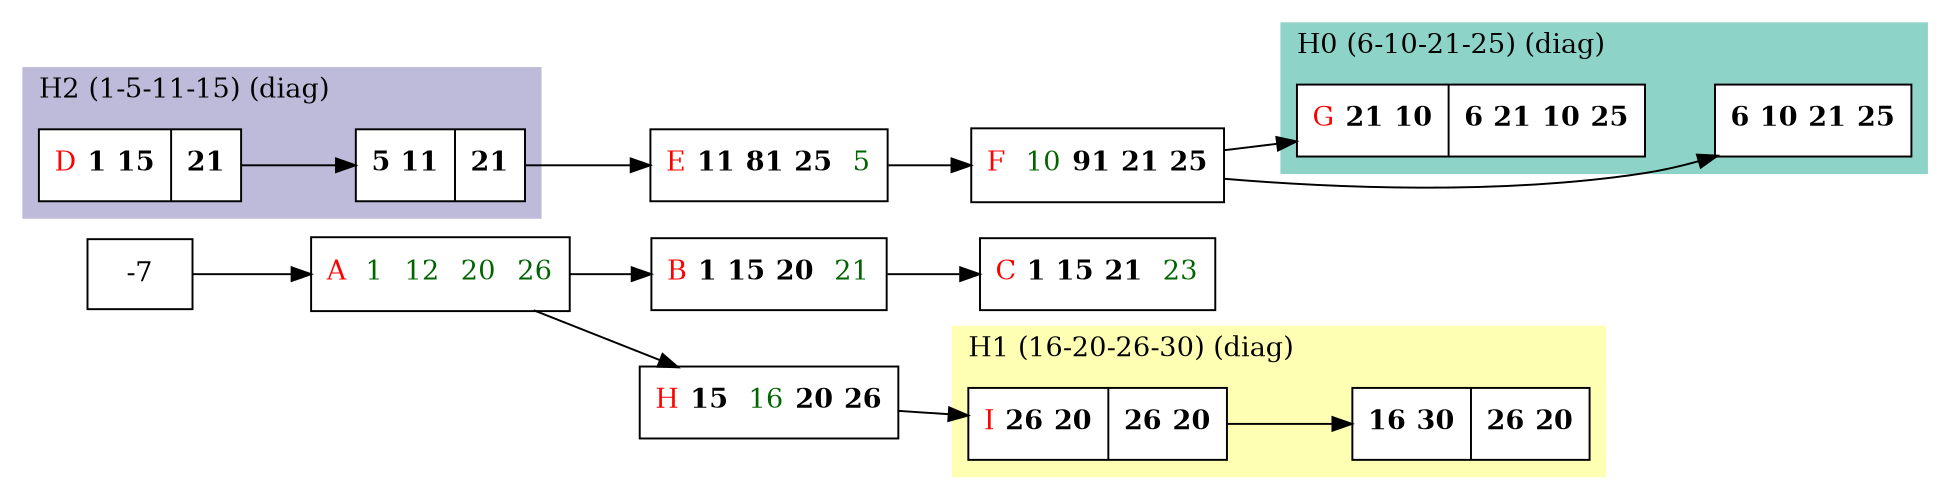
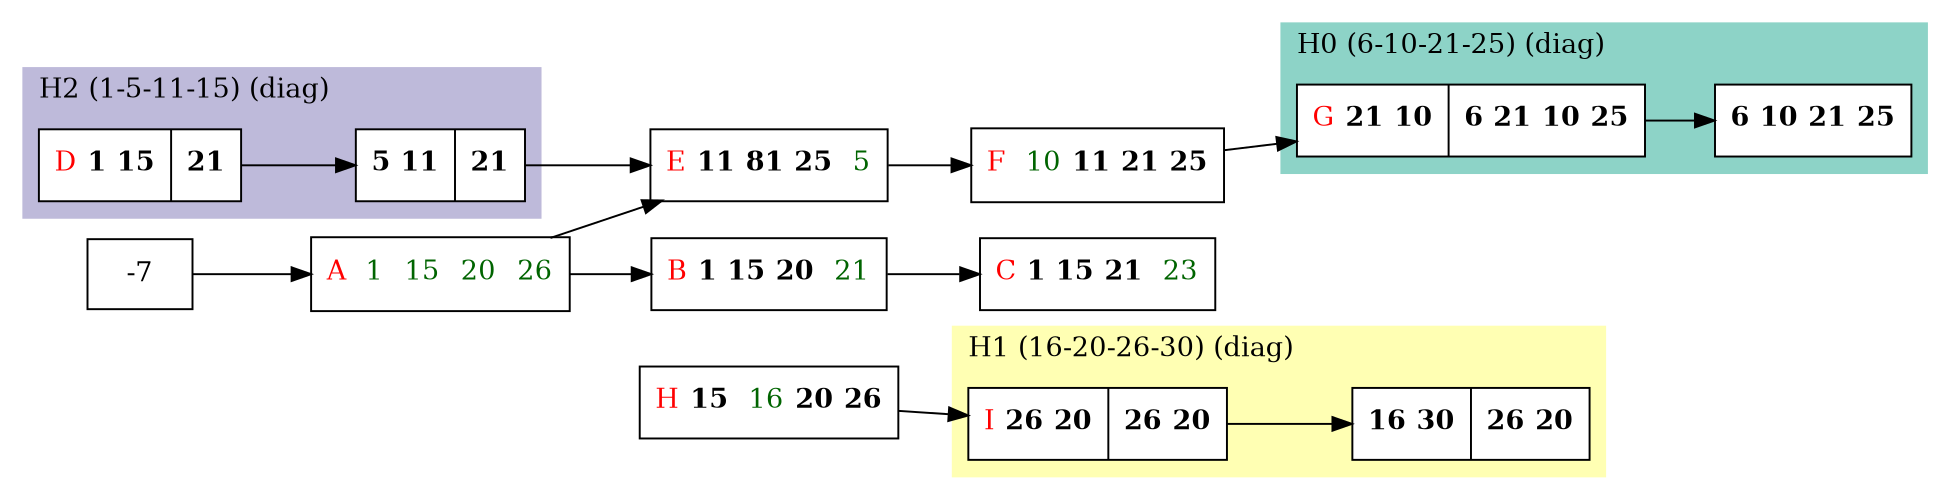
(1092, 162) -> (1092, 162)
(1462, 187) -> (1670, 121)
(423, 271) -> (423, 271)
(597, 335) -> (597, 222)
